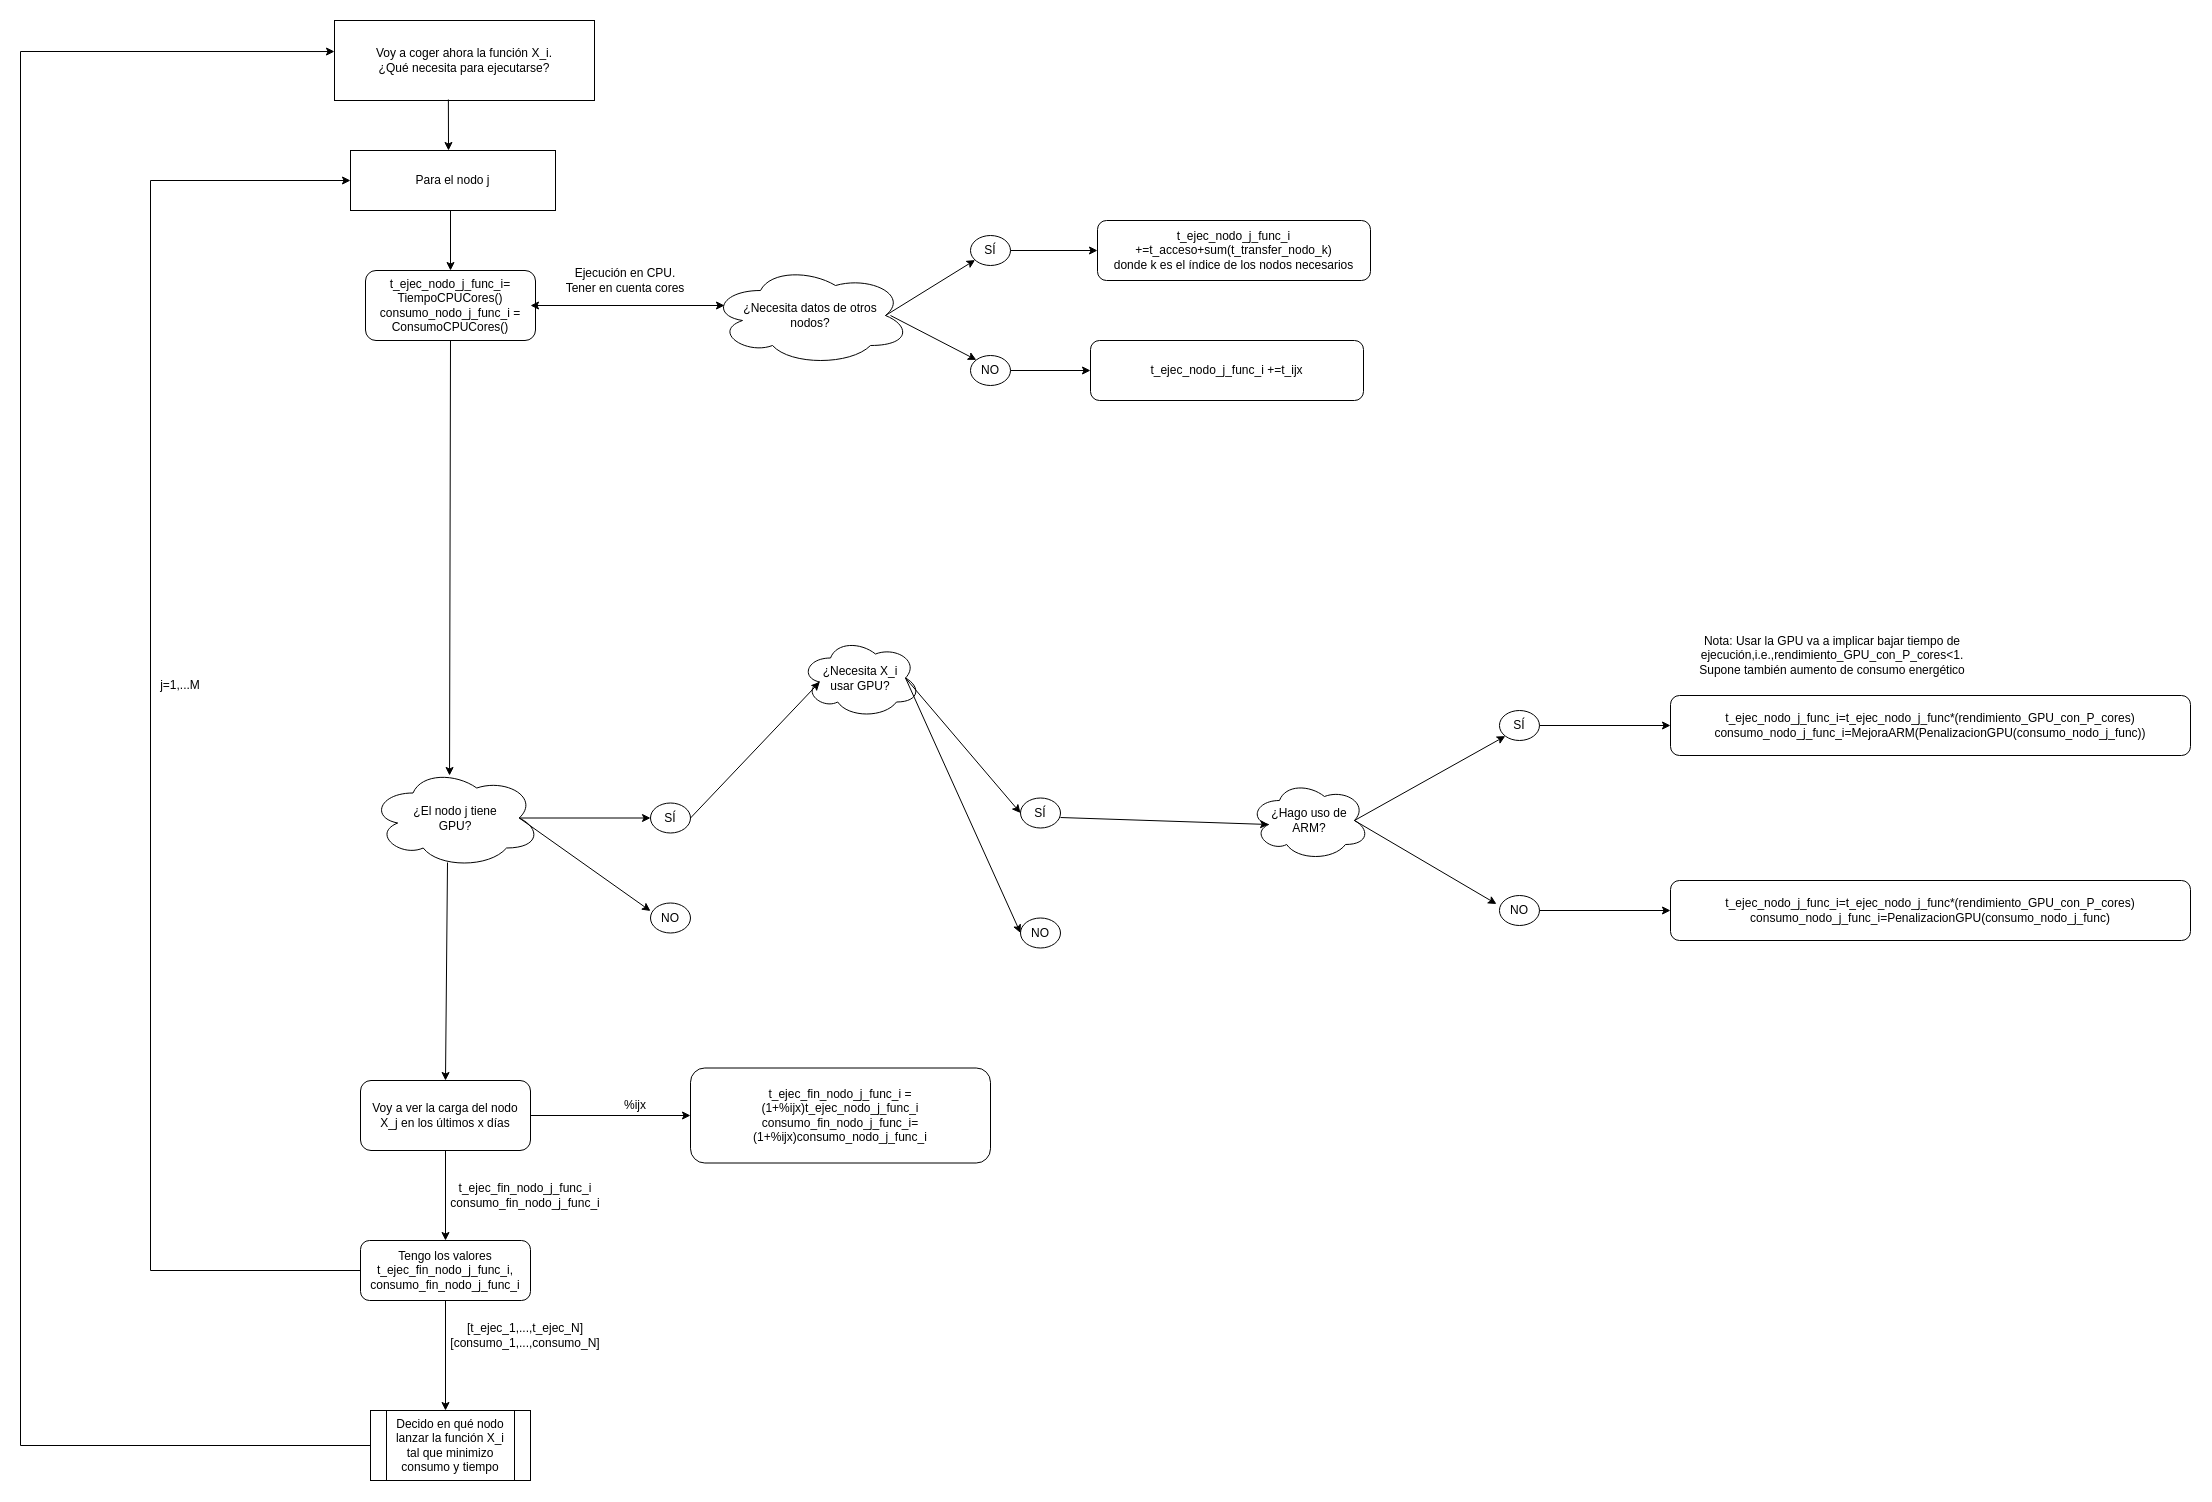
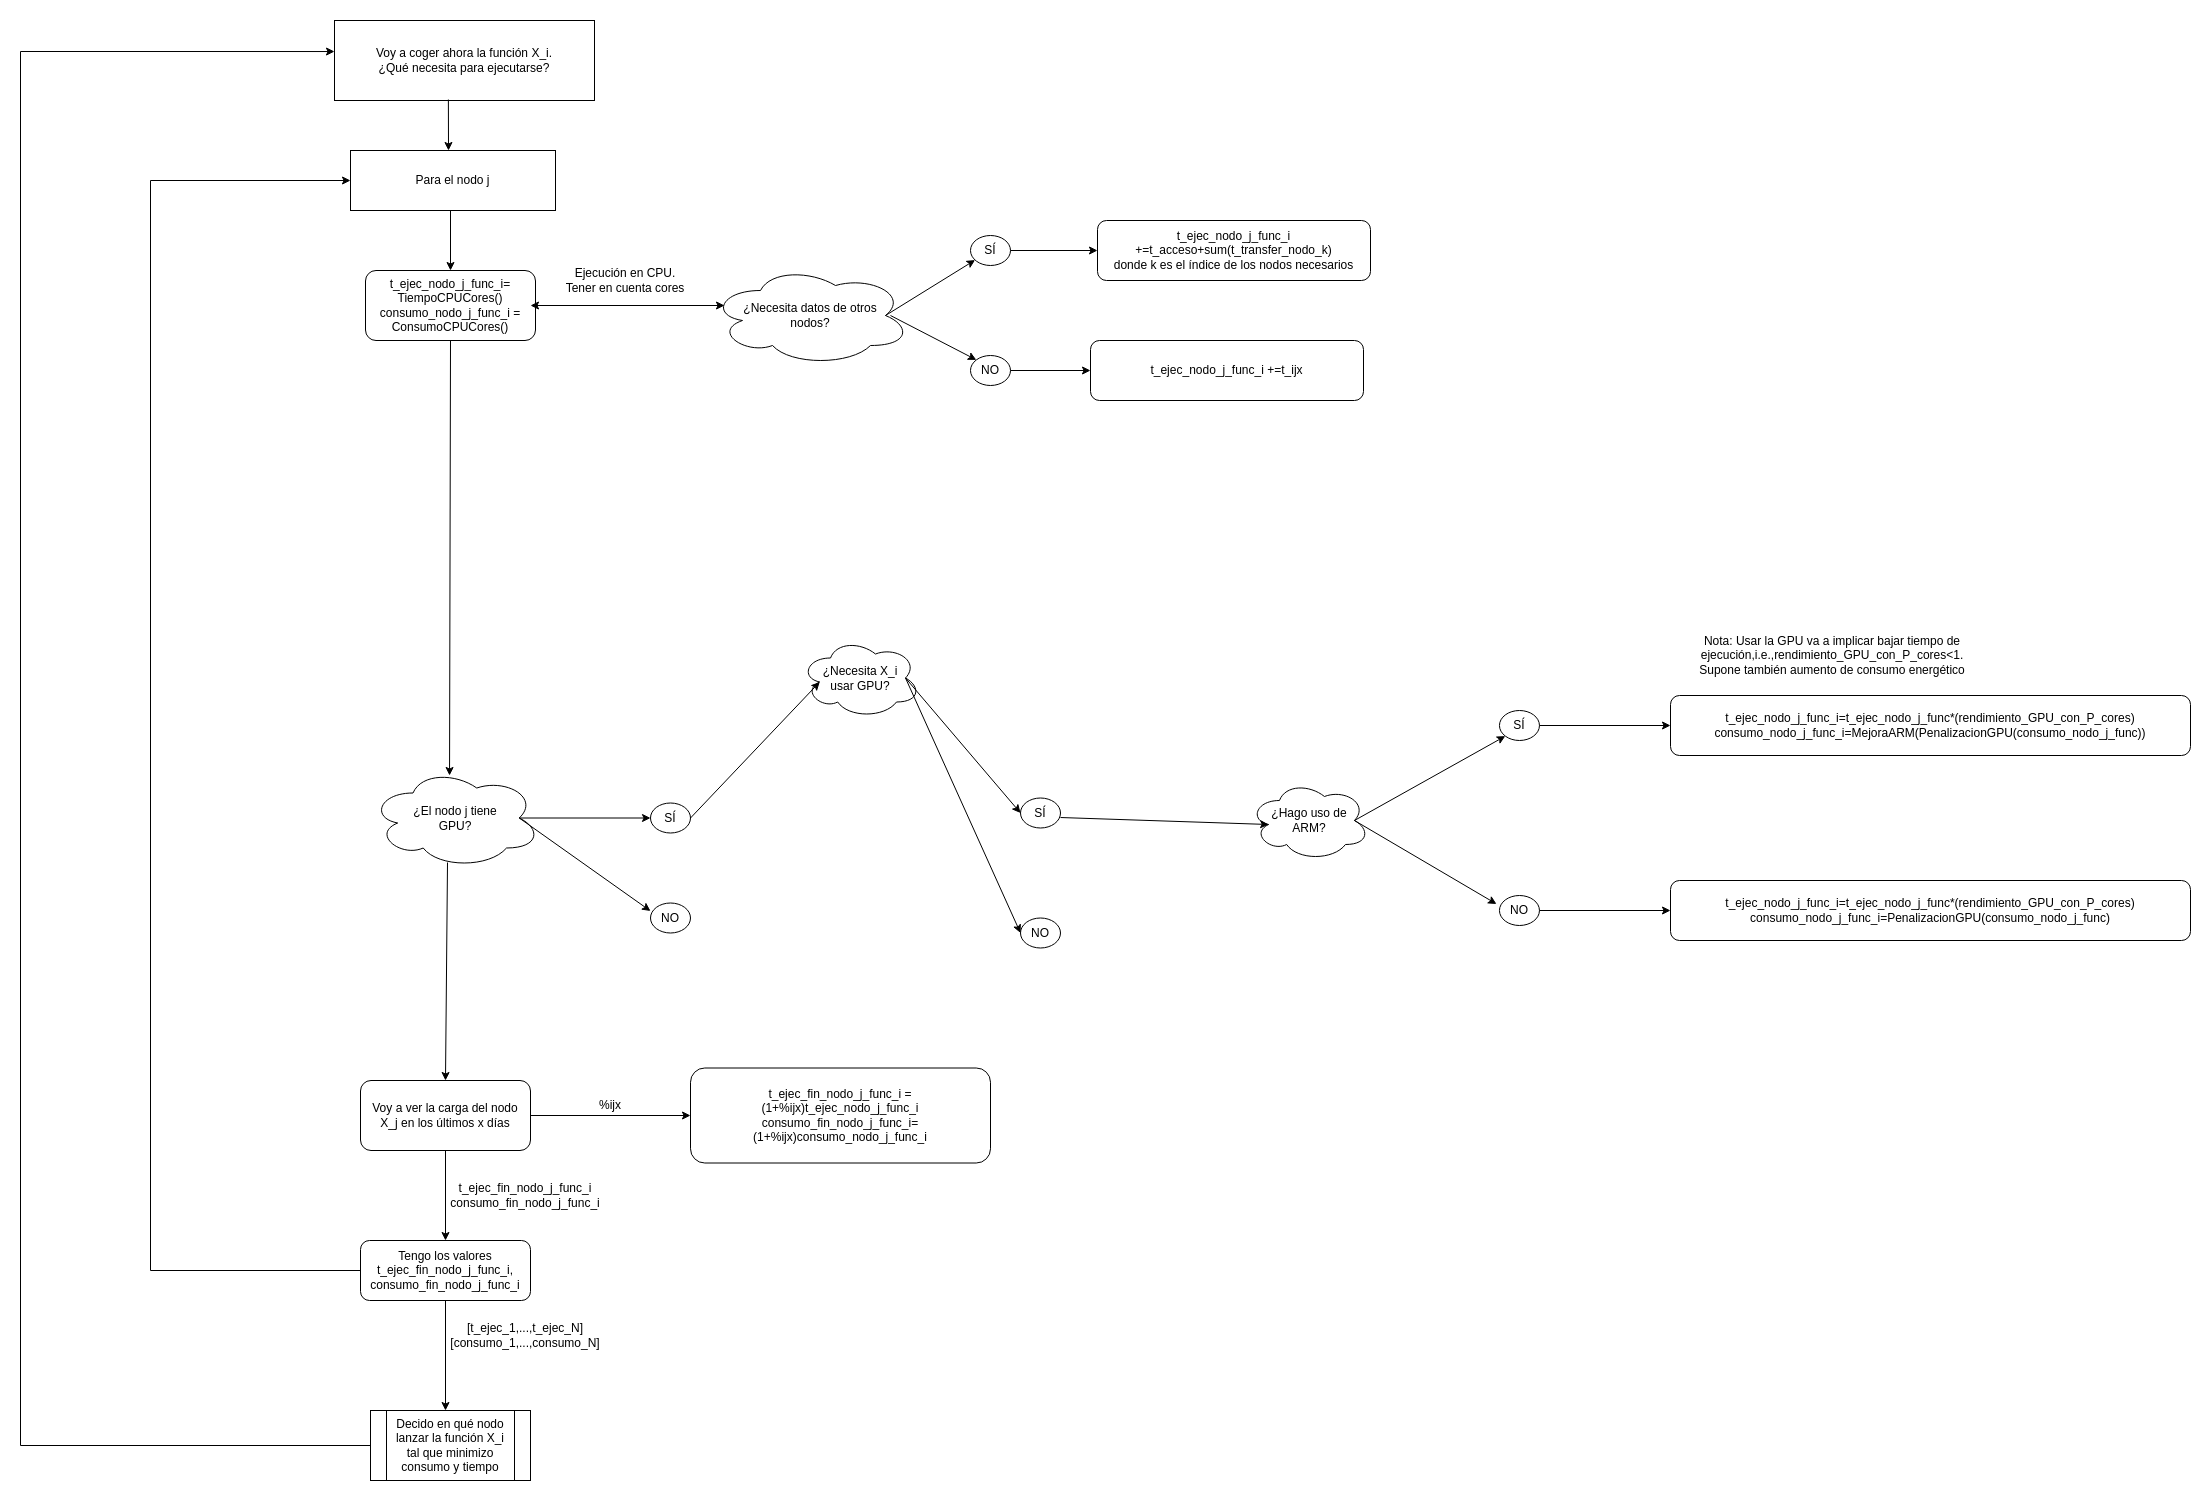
(181, 686) -> none
(636, 1106) -> (611, 1106)
